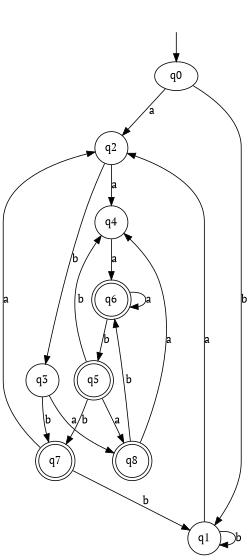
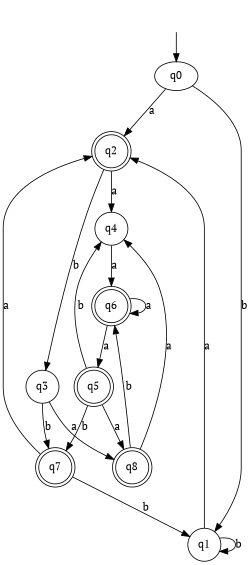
(111, 148) -> (111, 151)
(107, 340) -> (106, 346)
